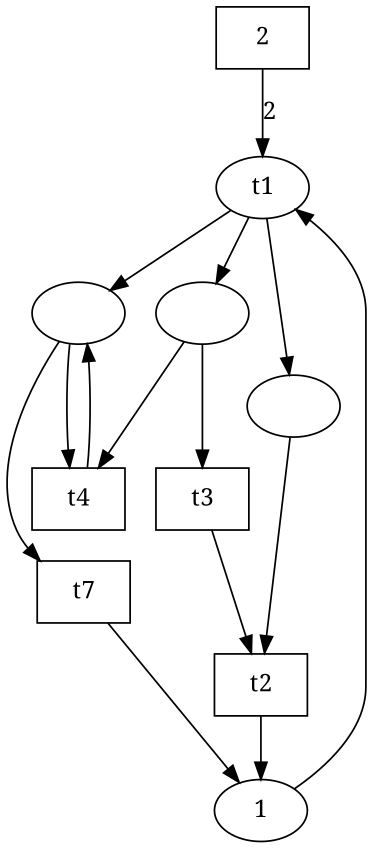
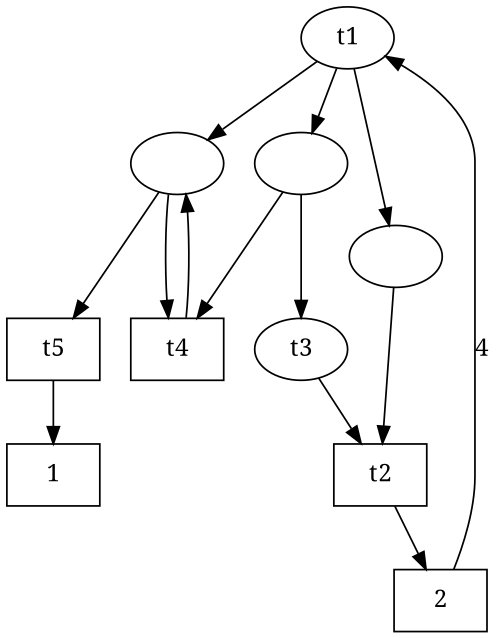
(270, 113) -> (482, 349)
(202, 499) -> (301, 349)
(366, 508) -> none
(84, 592) -> (53, 349)
(261, 739) -> (407, 530)
(261, 811) -> (53, 475)
